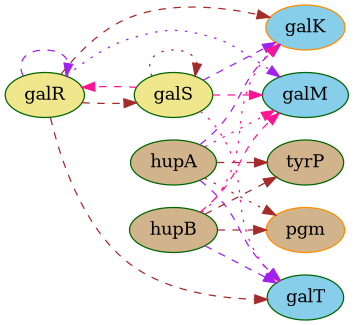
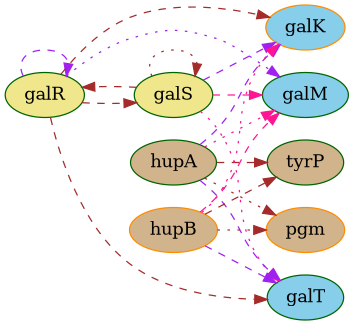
(116, 87) -> (116, 87)
(173, 230) -> (173, 230)
(231, 230) -> (231, 230)
